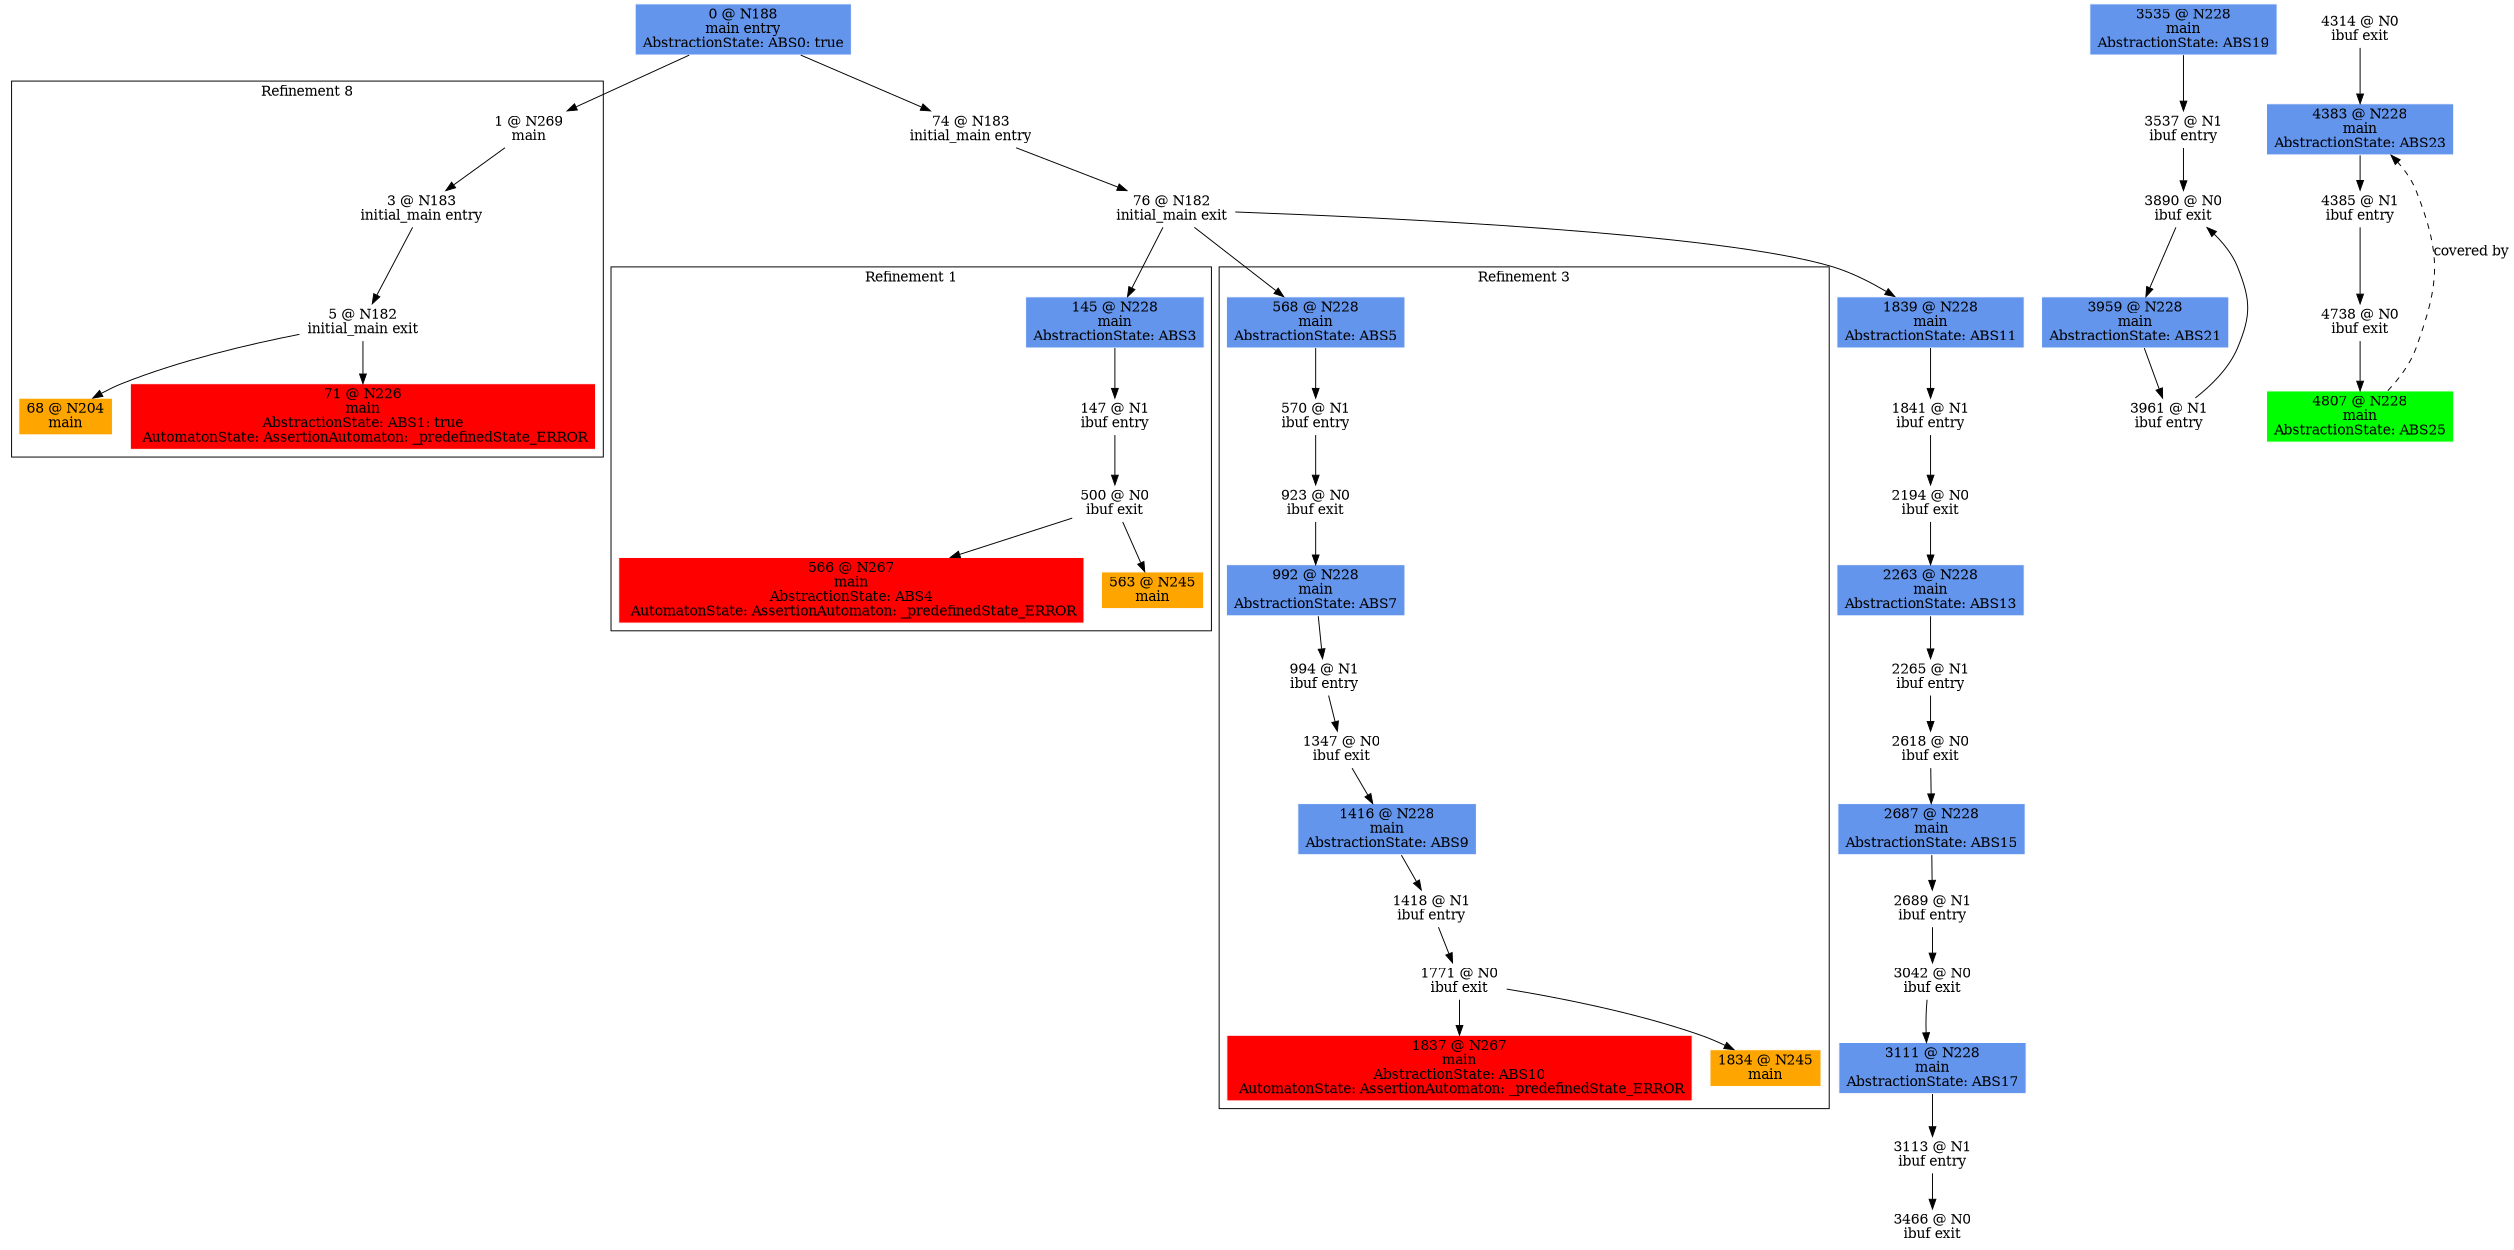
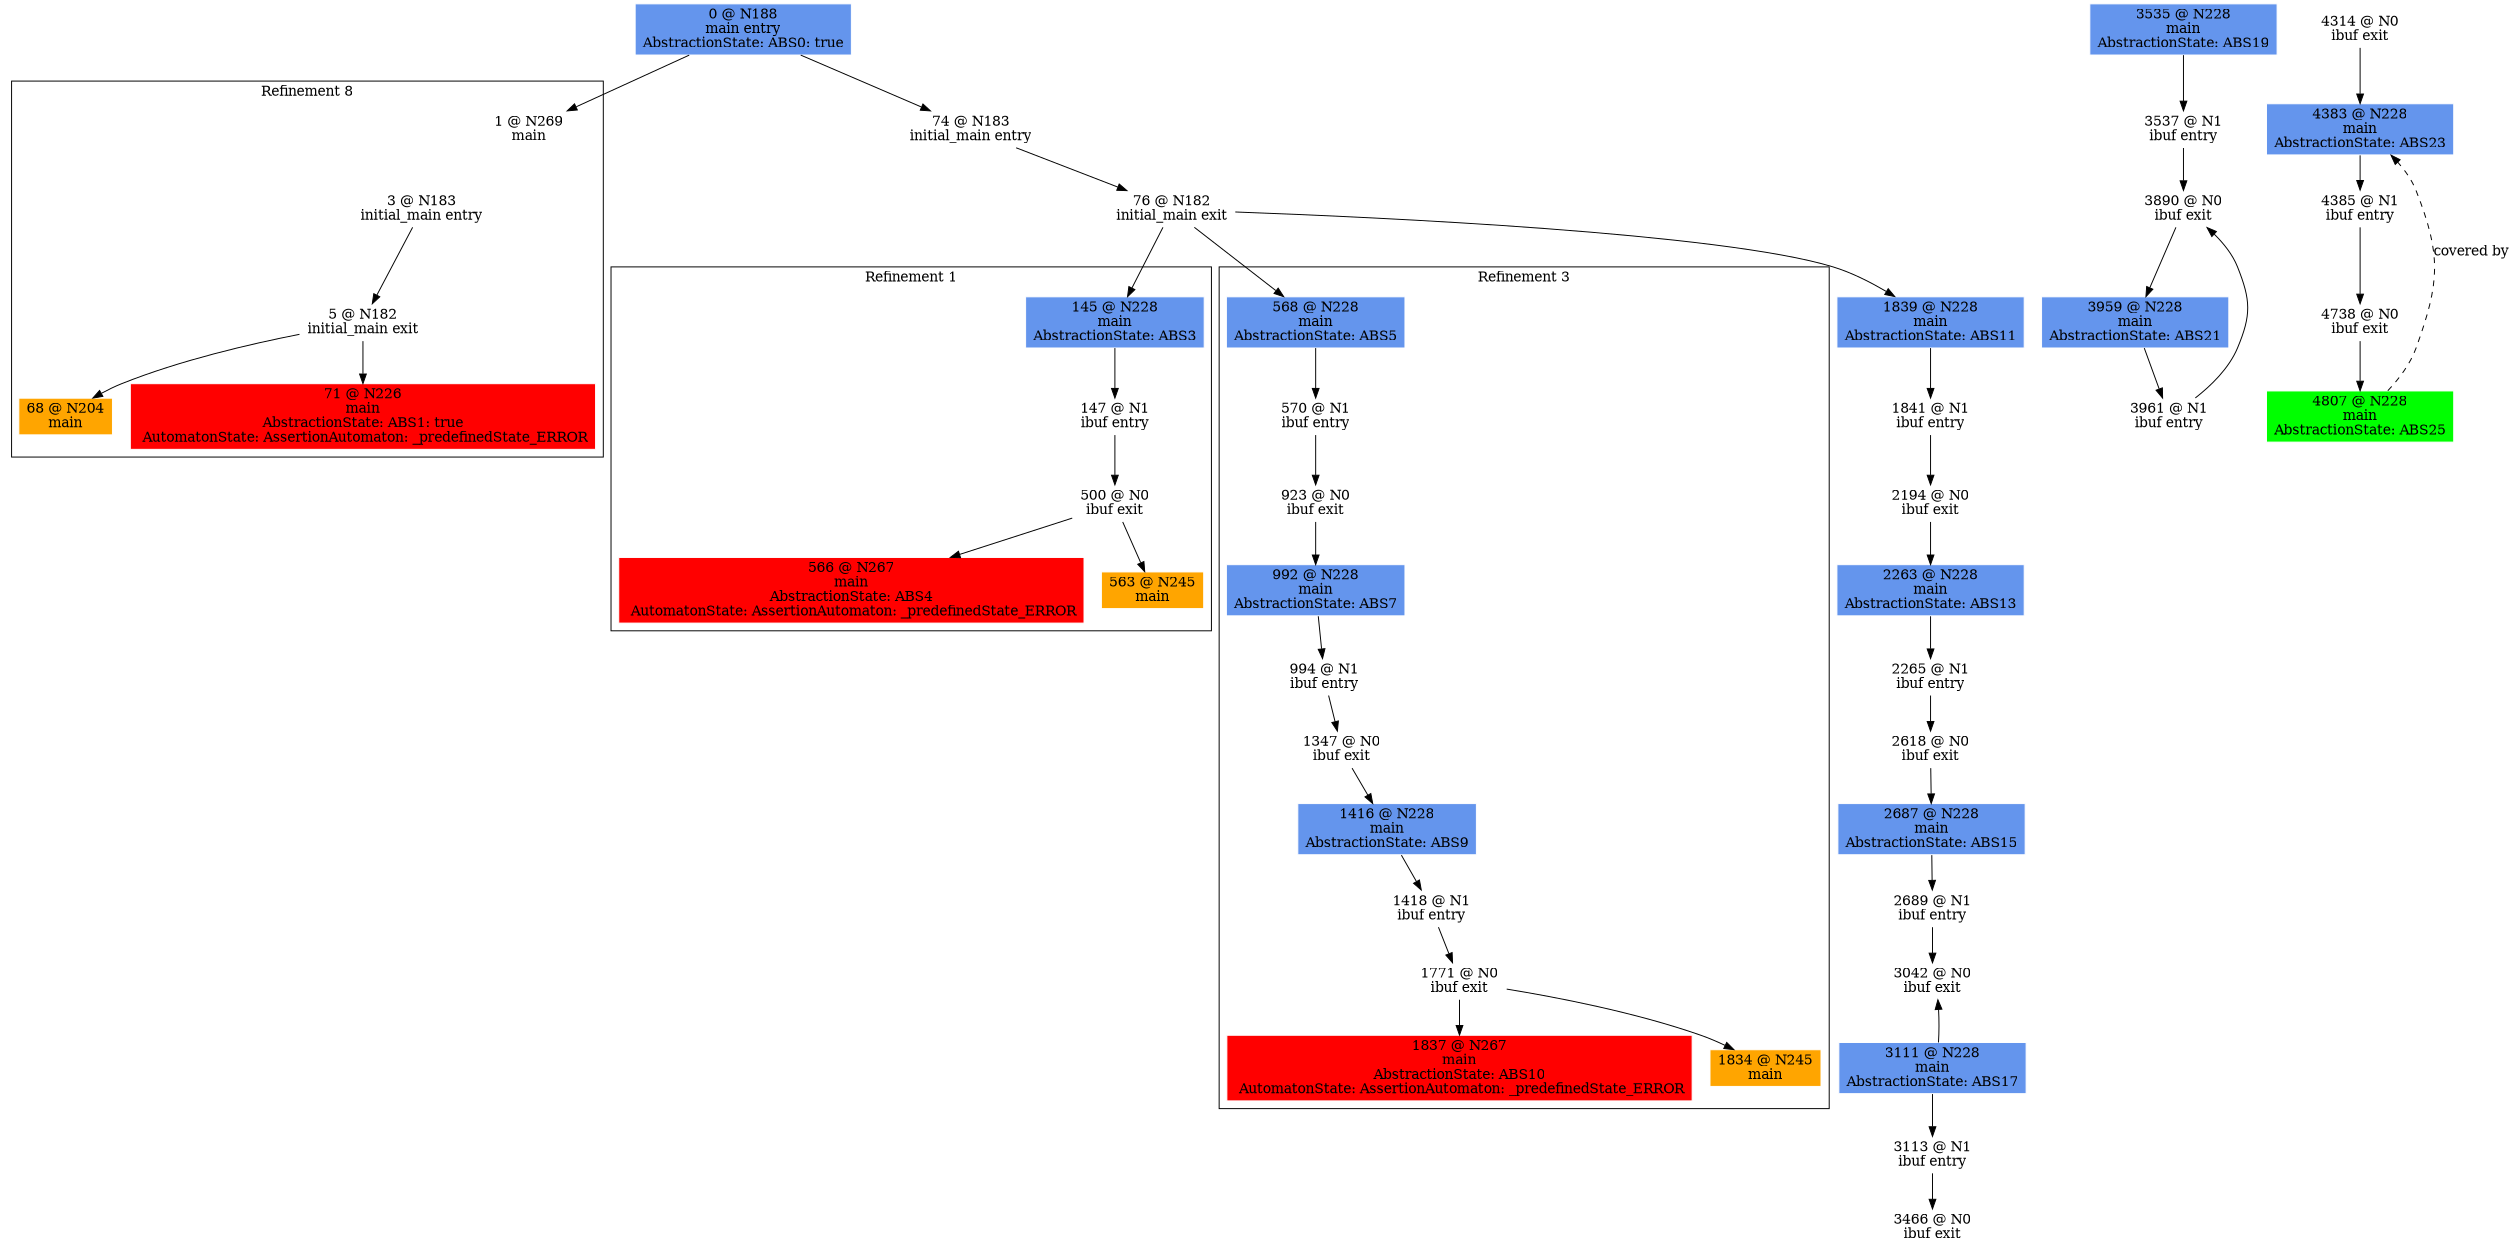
(479, 166) -> none
(1926, 1016) -> (1939, 1026)
